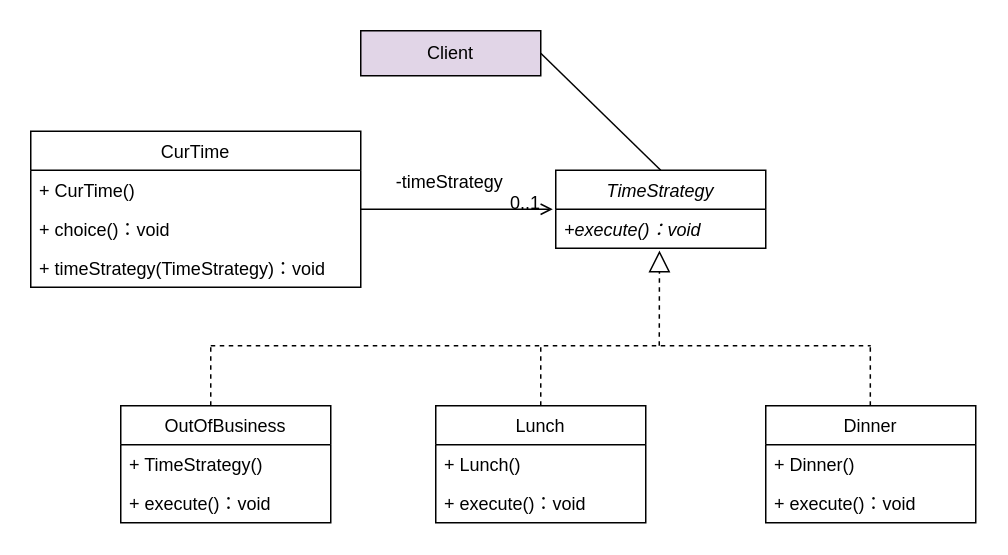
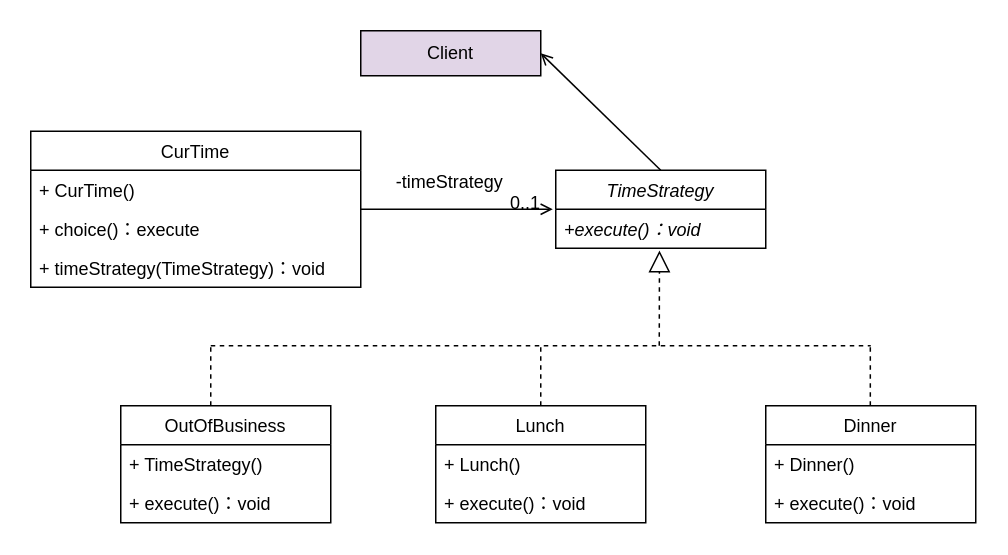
(544, 57) -> (545, 58)
(112, 230) -> (129, 230)
